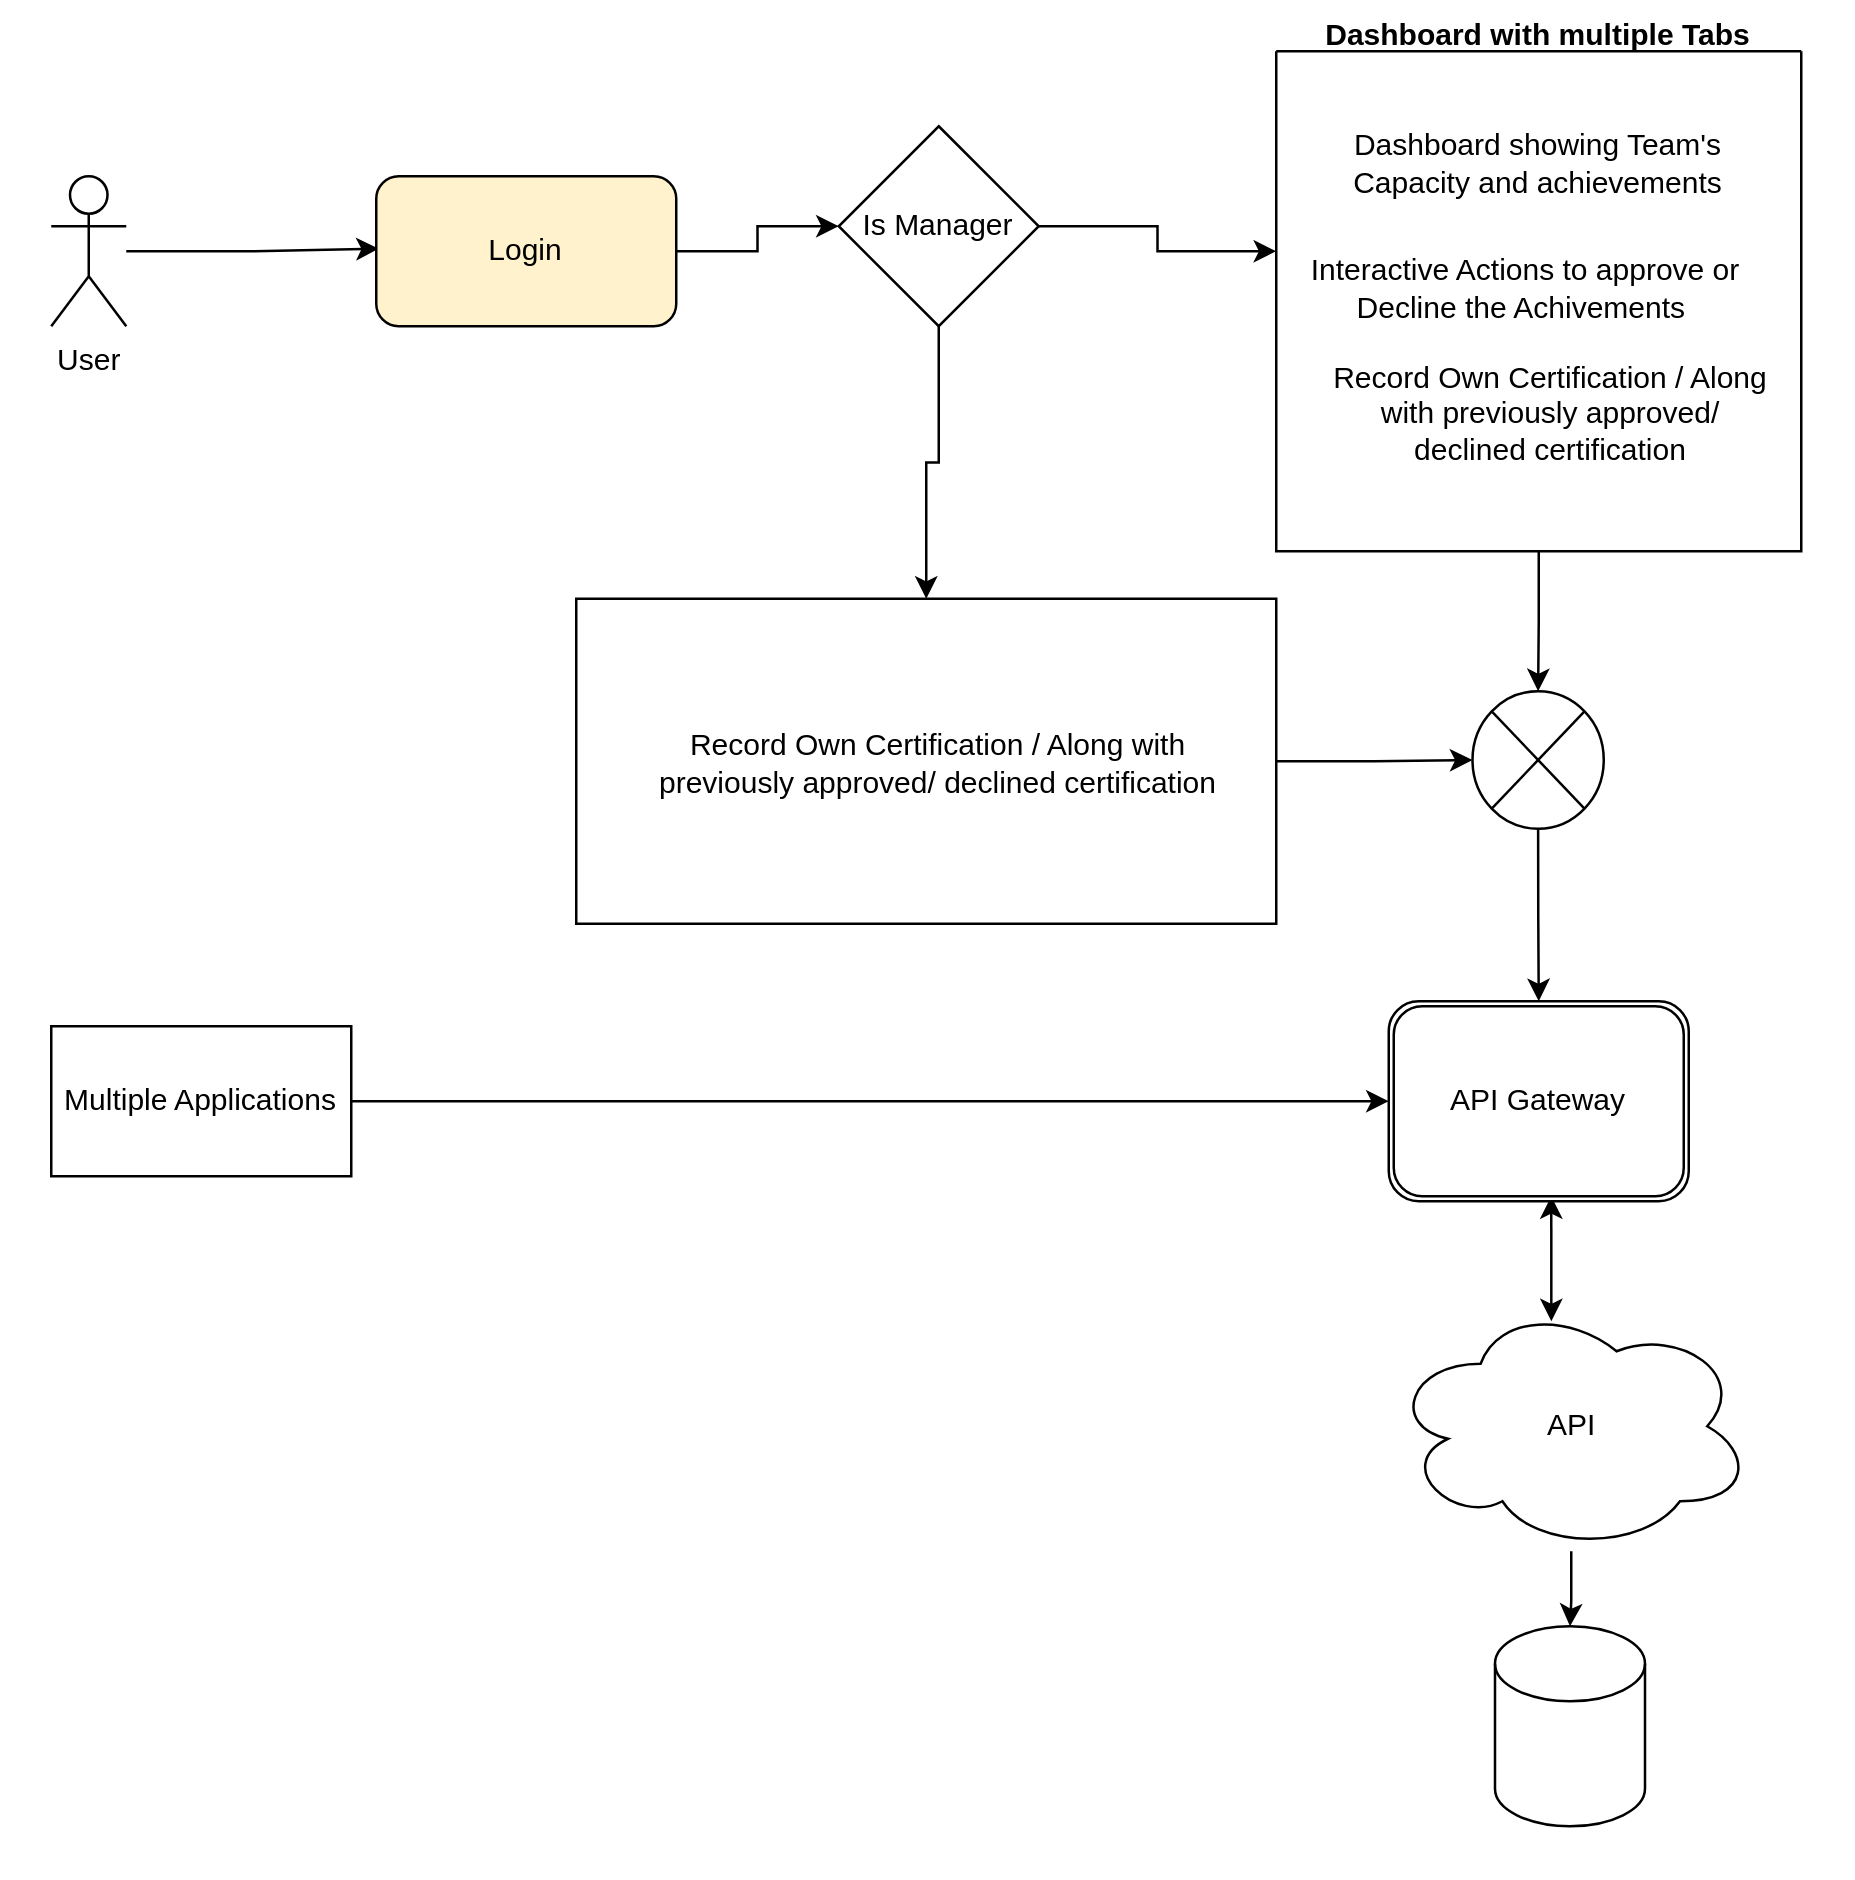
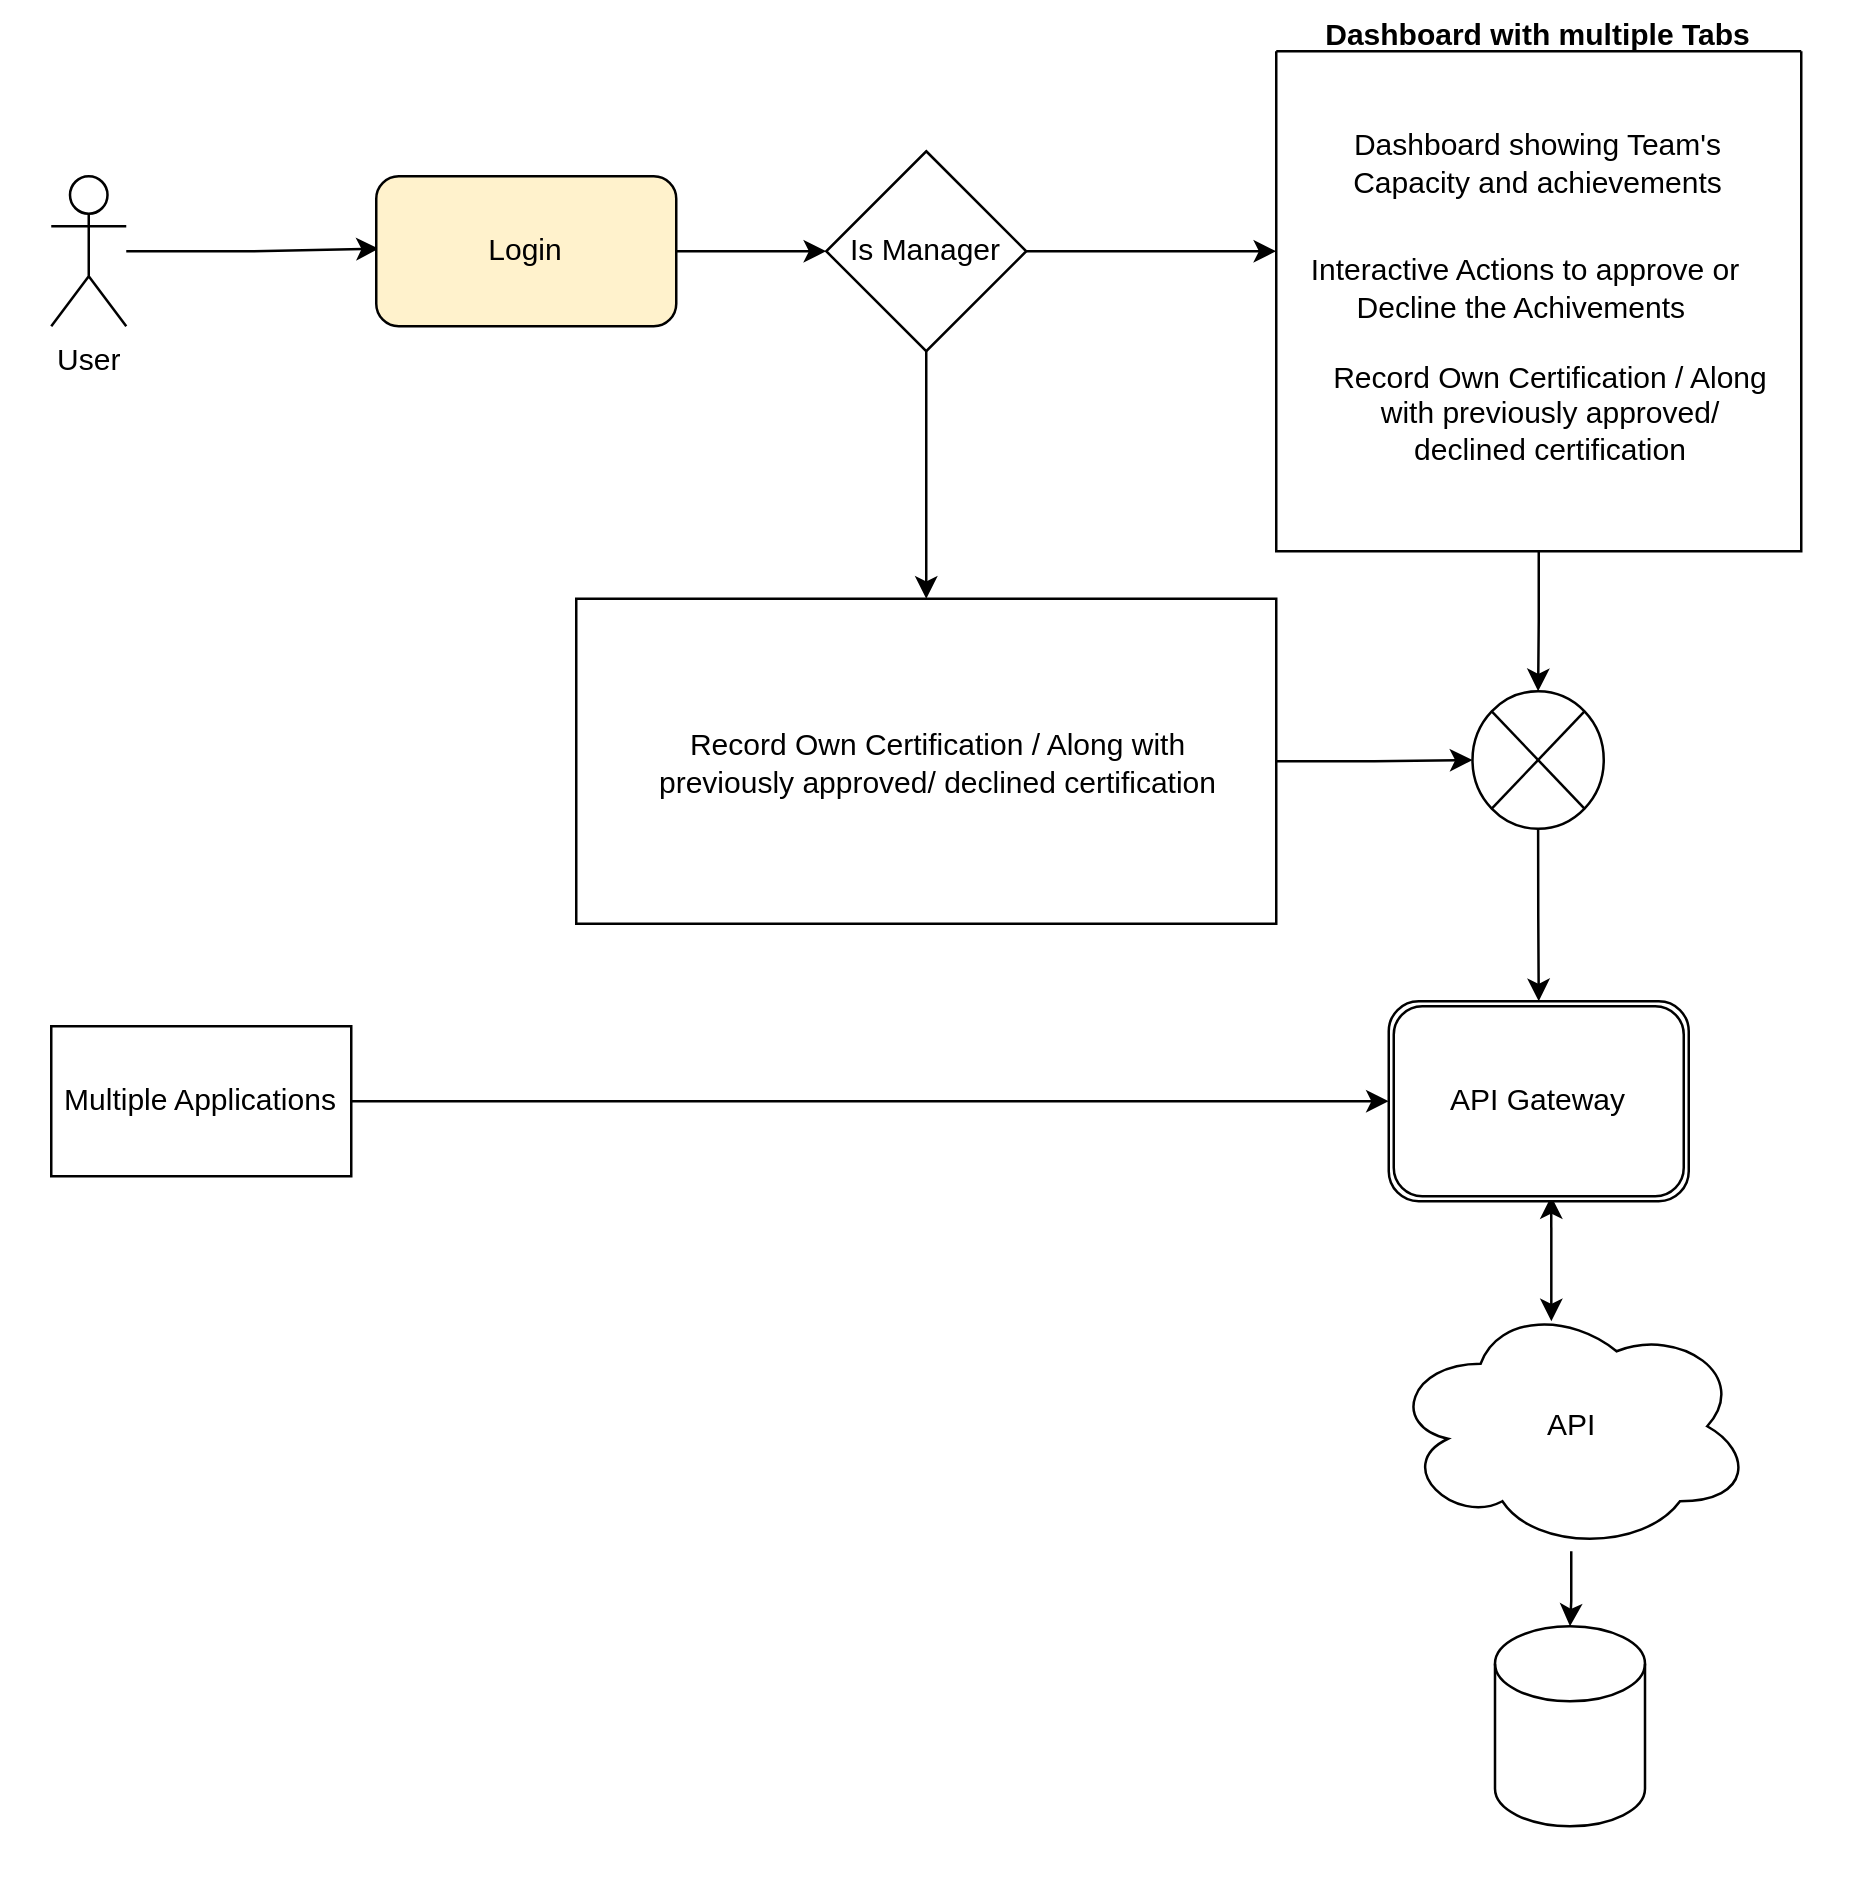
(939, 226) -> (926, 251)
